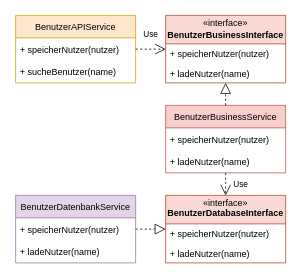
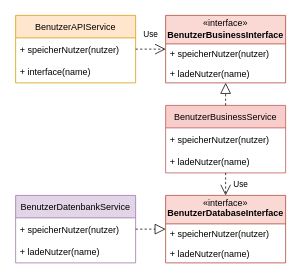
(71, 72) -> (60, 72)
